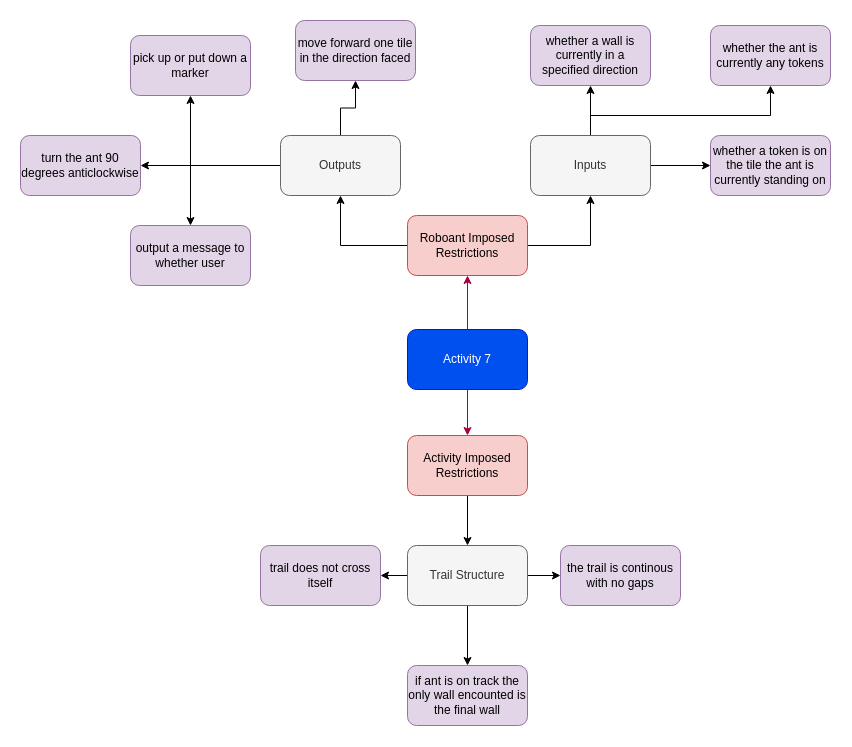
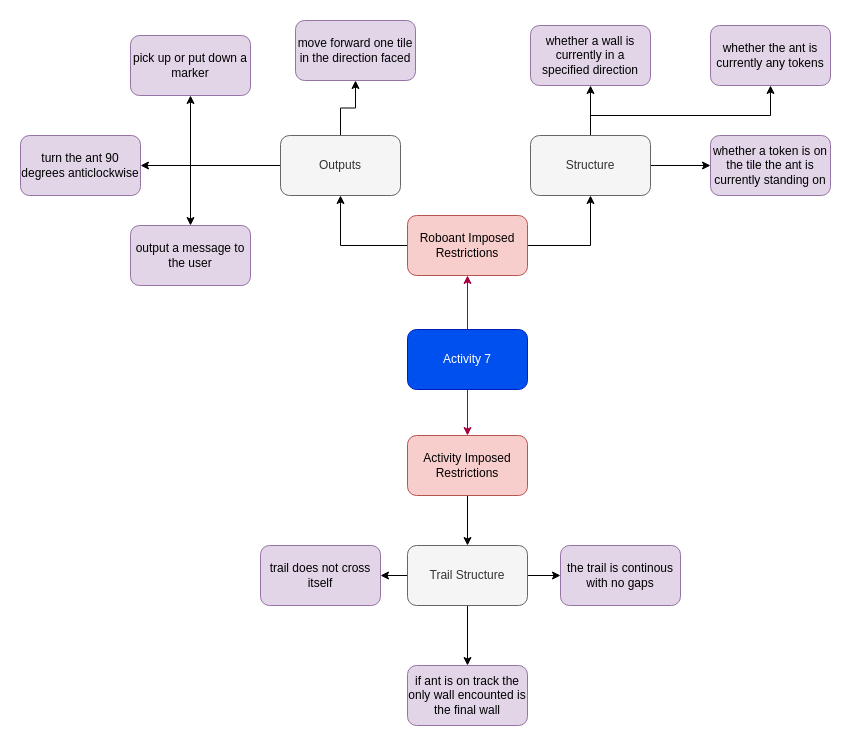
(591, 166) -> (591, 166)
(191, 256) -> (191, 256)
